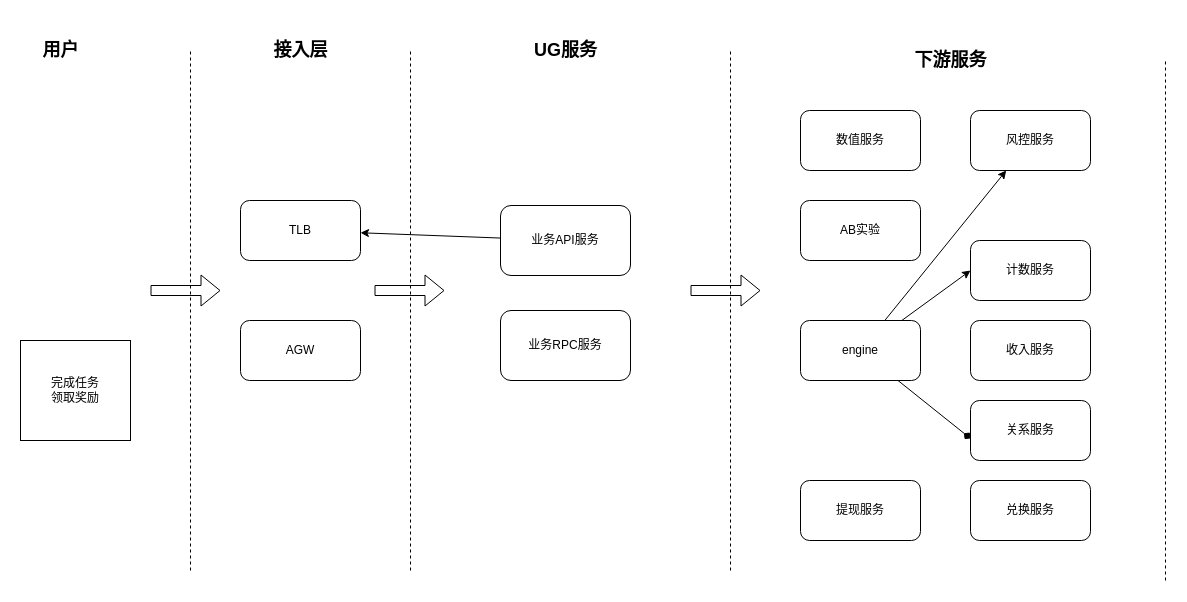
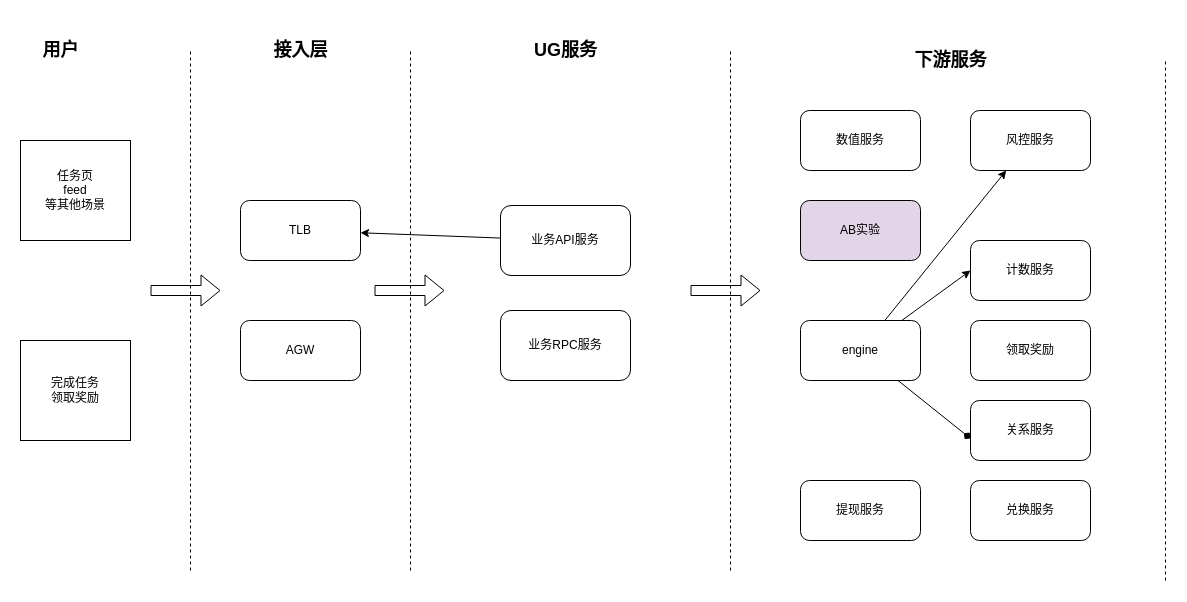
none -> (76, 191)
(861, 231) -> (861, 231)
(1031, 351) -> (1031, 351)
